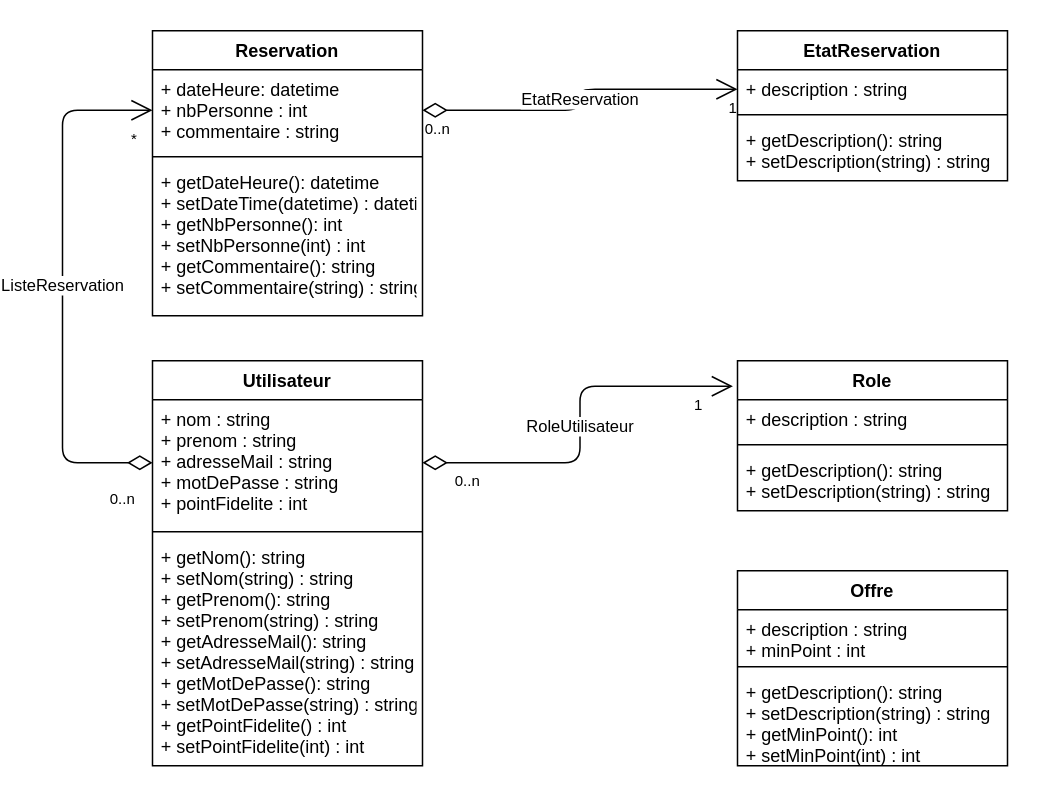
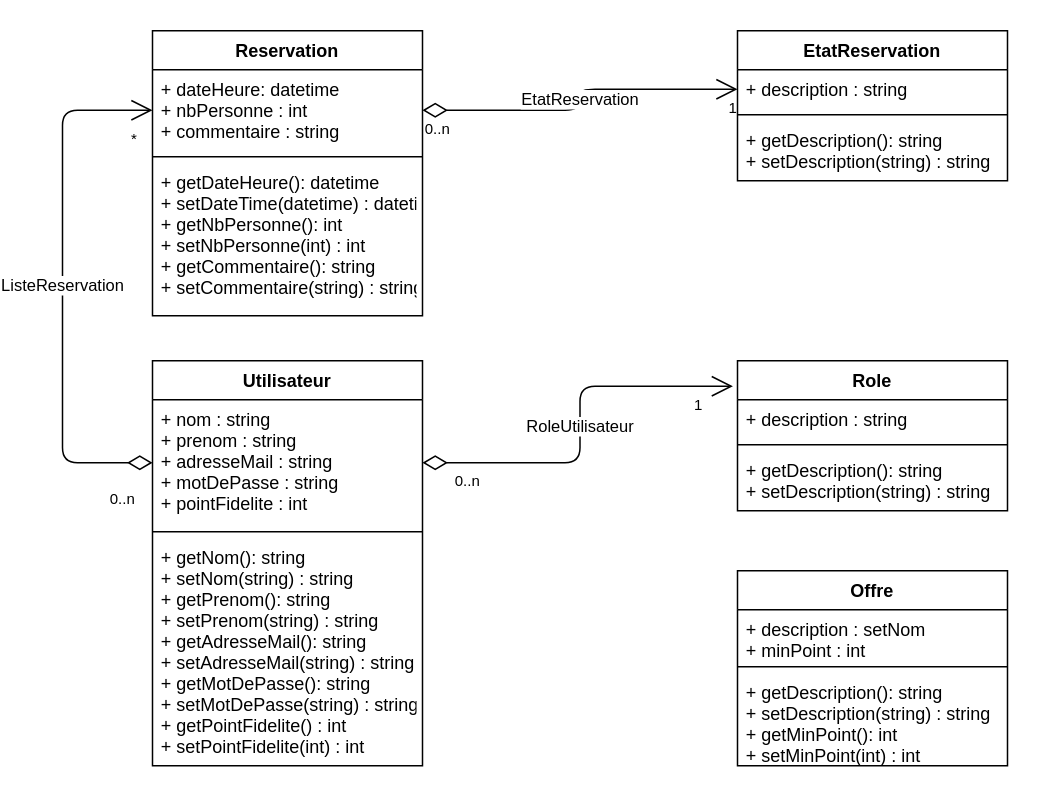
(840, 630) -> (842, 630)
